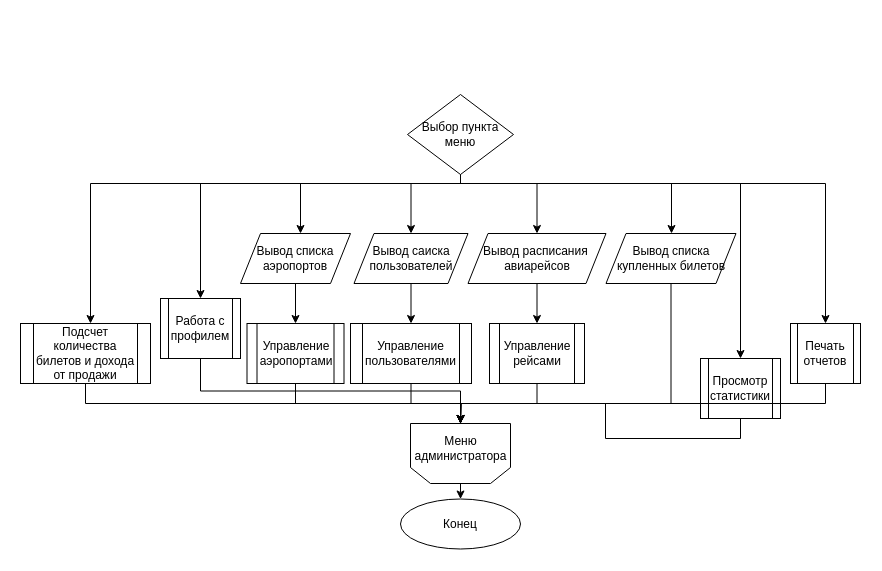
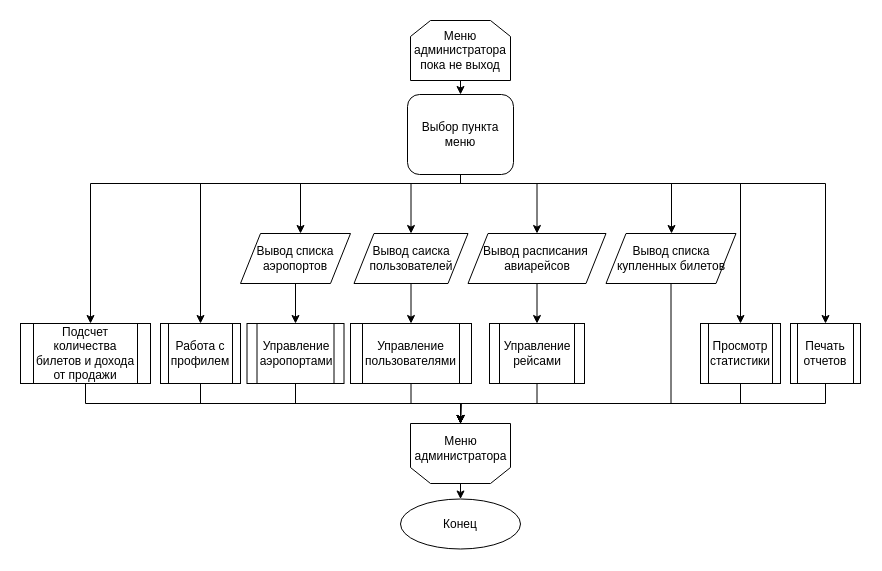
none -> (461, 51)
none -> (461, 84)
(461, 135) -> (461, 135)
(201, 329) -> (201, 354)
(741, 389) -> (741, 354)
